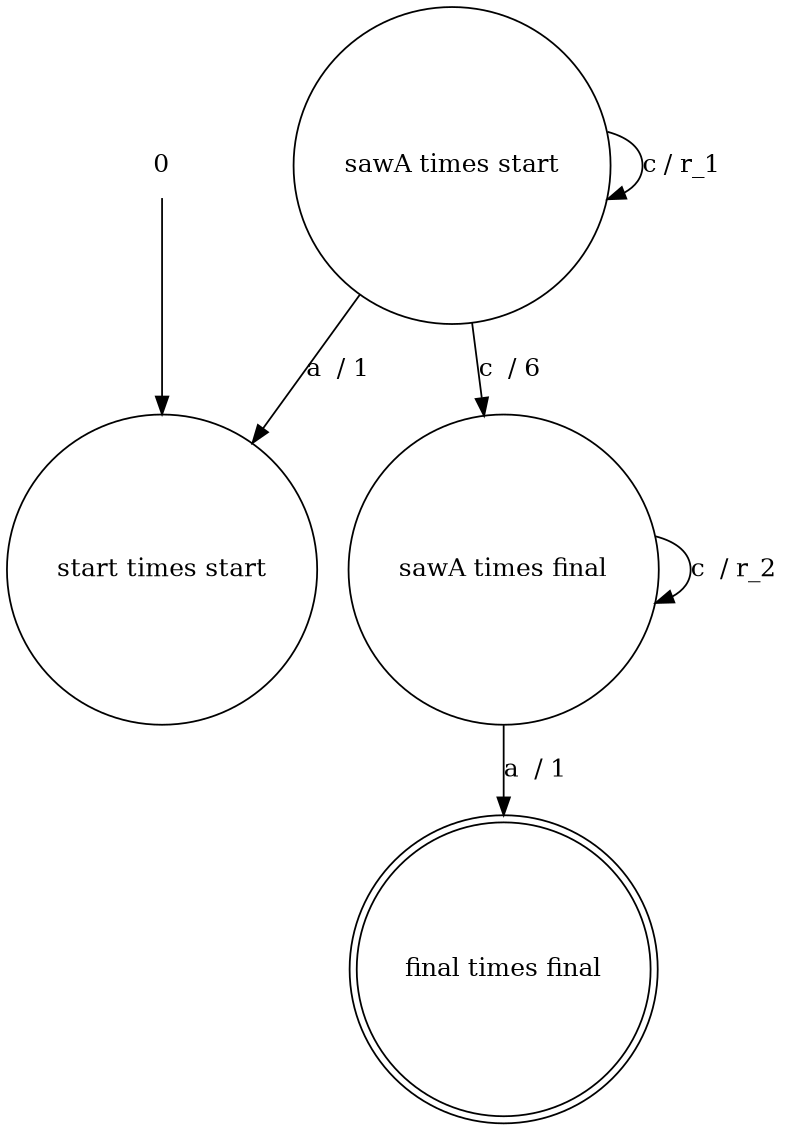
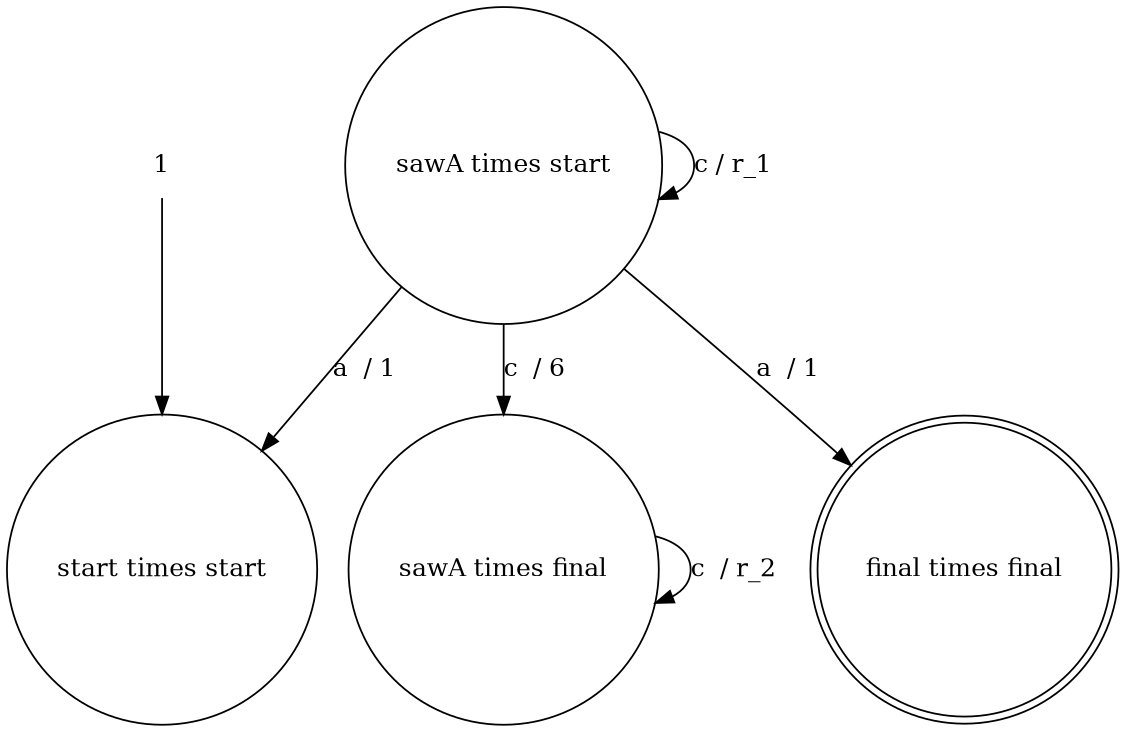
(162, 166) -> (162, 166)
(504, 761) -> (731, 361)
